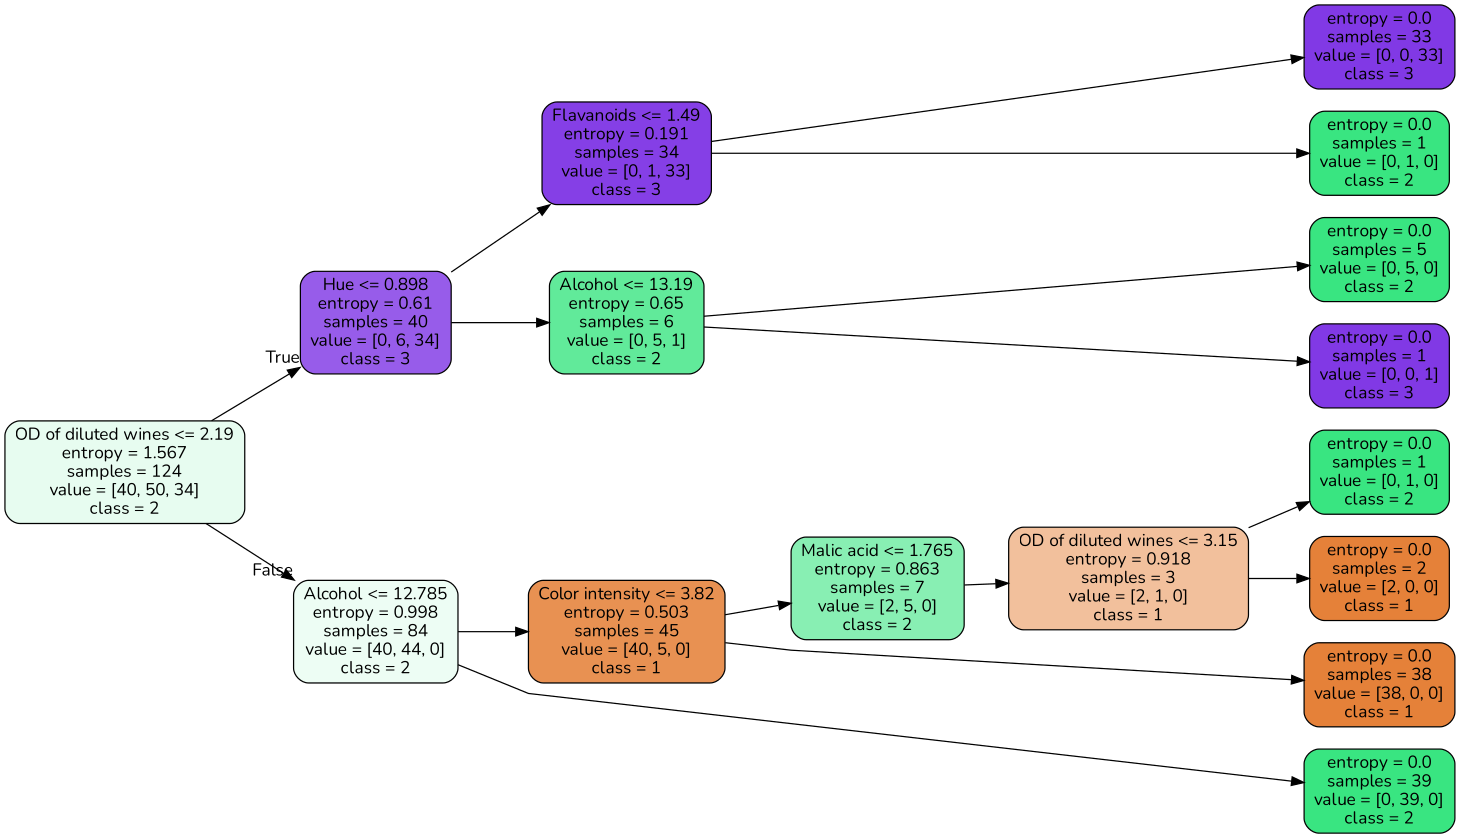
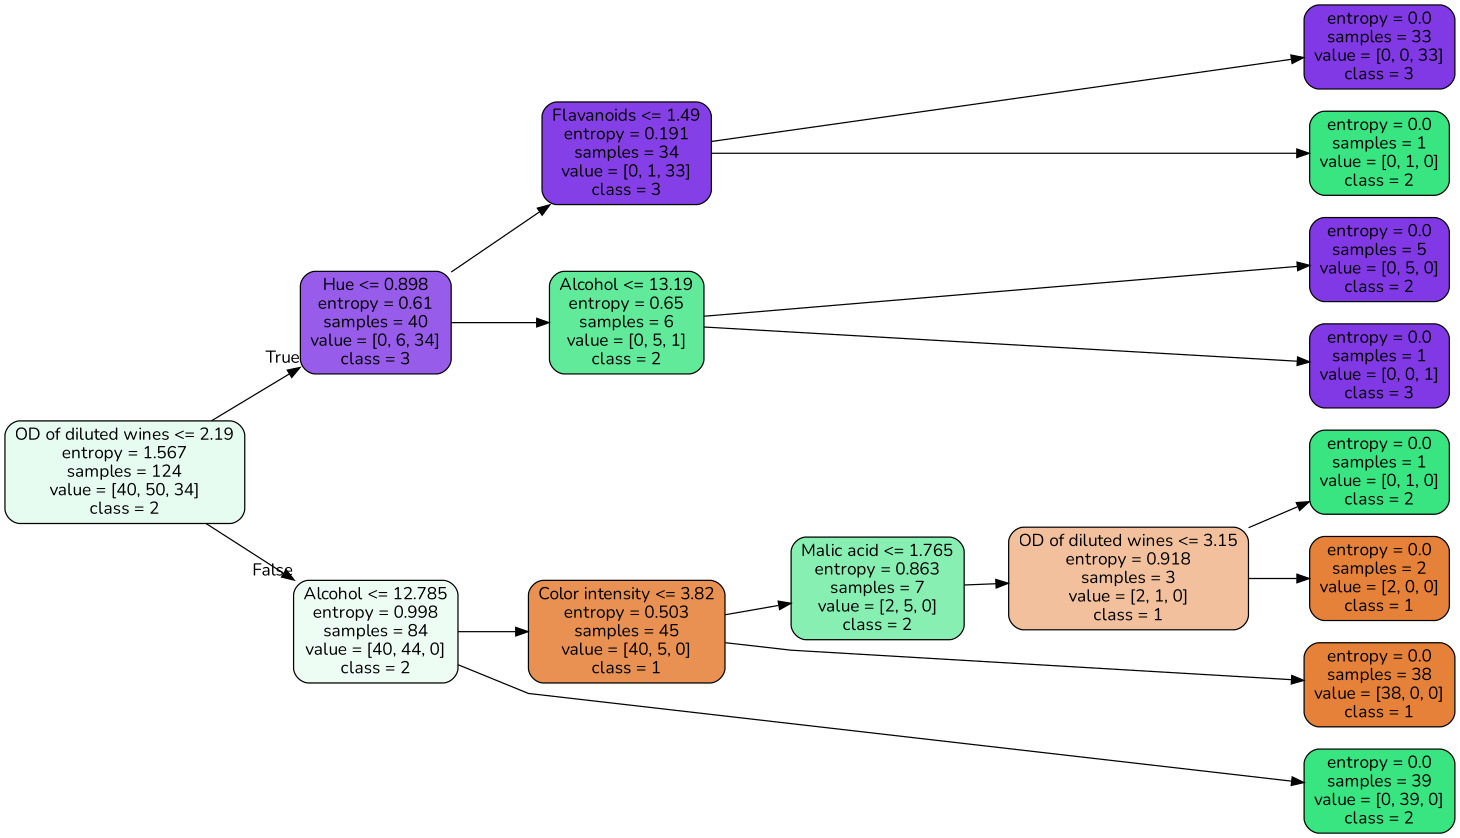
(1380, 260) -> (1380, 260)
